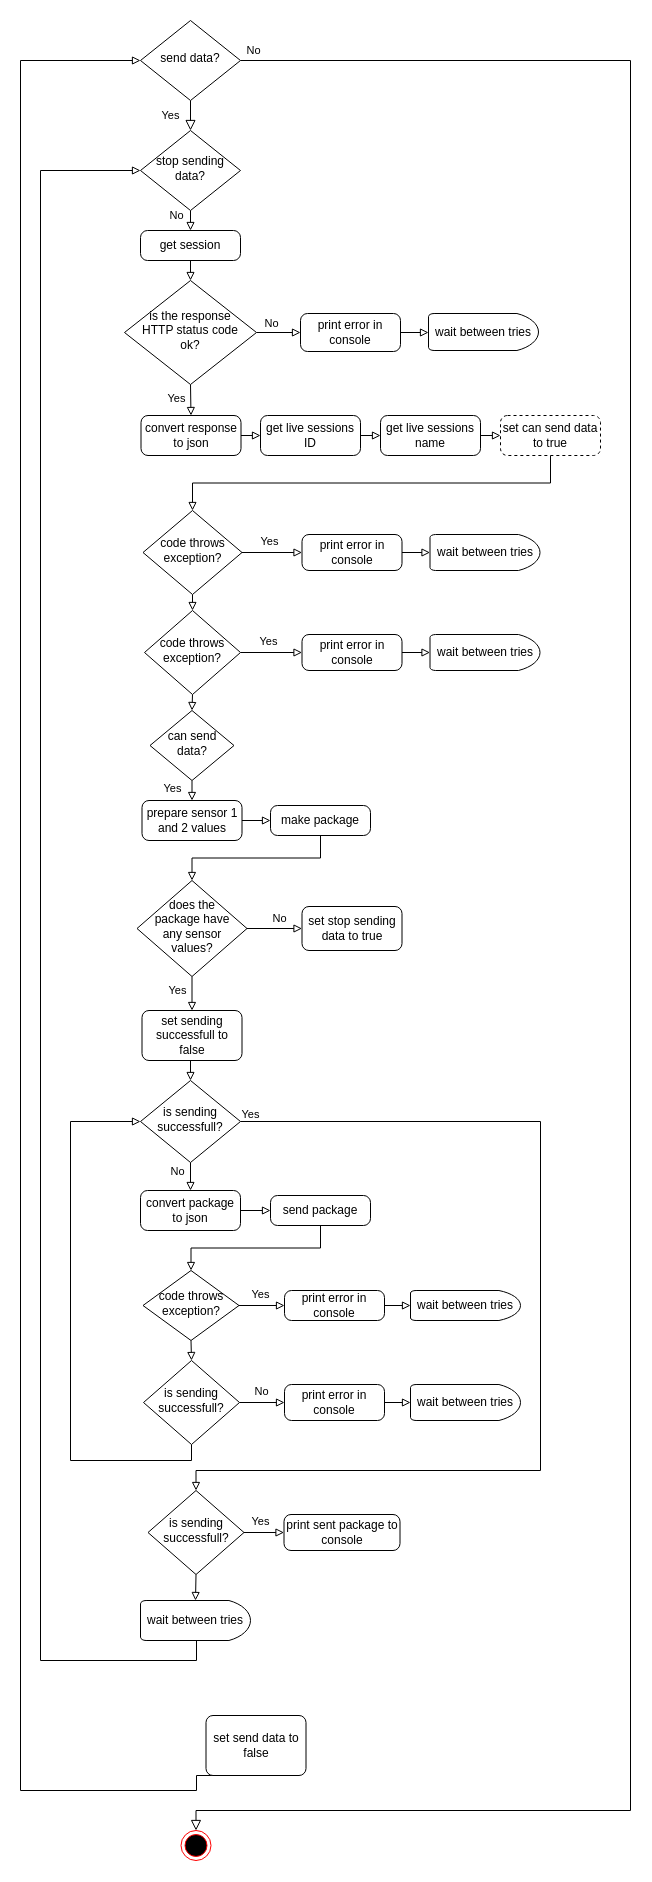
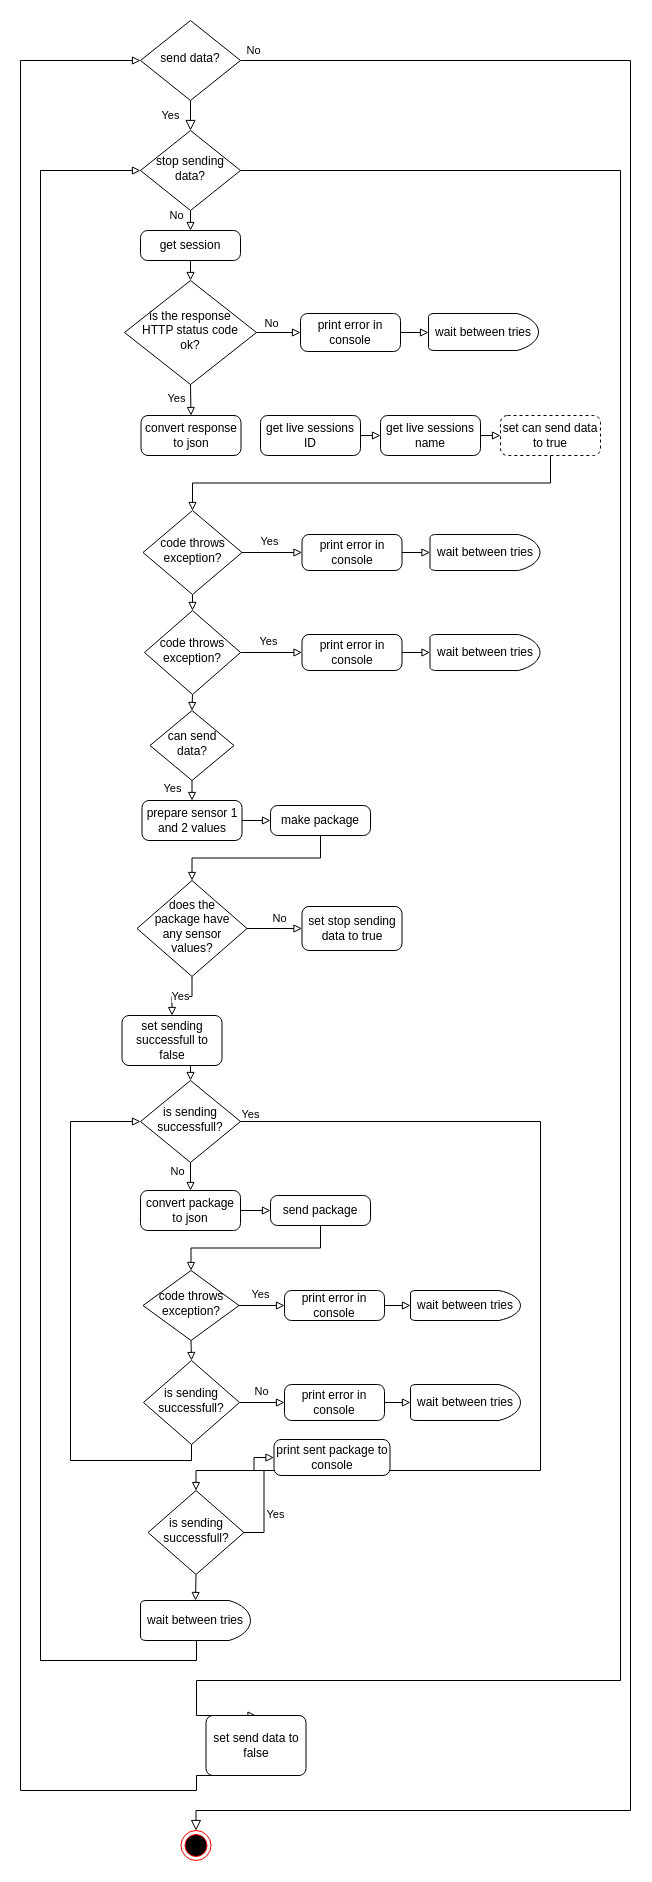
(246, 436) -> none
none -> (621, 972)
(192, 1036) -> (172, 1041)
(342, 1533) -> (332, 1458)
